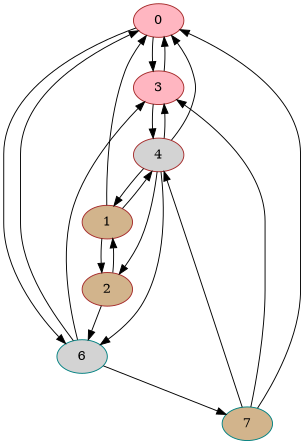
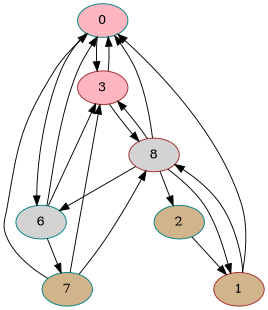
(159, 21) -> (103, 21)
(159, 155) -> (154, 155)
(101, 251) -> none
(107, 289) -> (179, 222)
(96, 318) -> none
